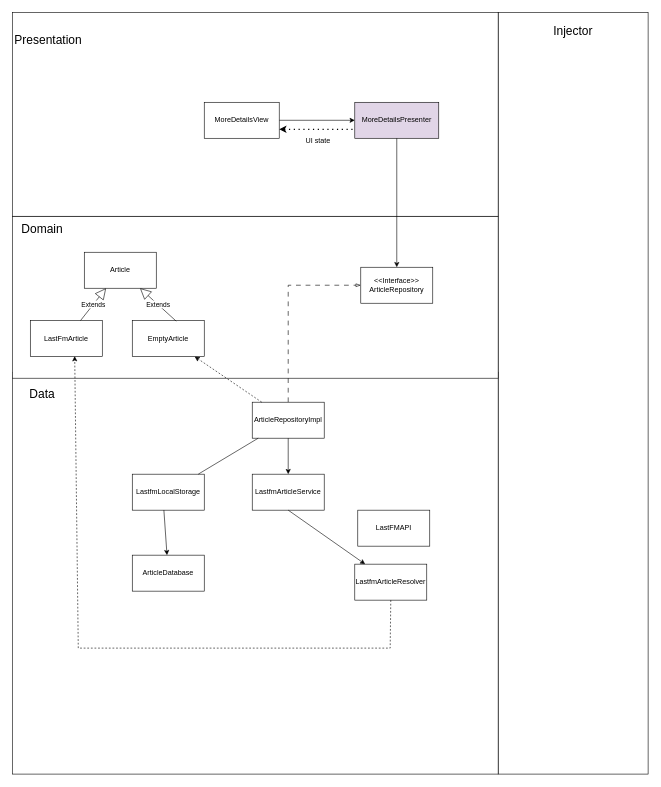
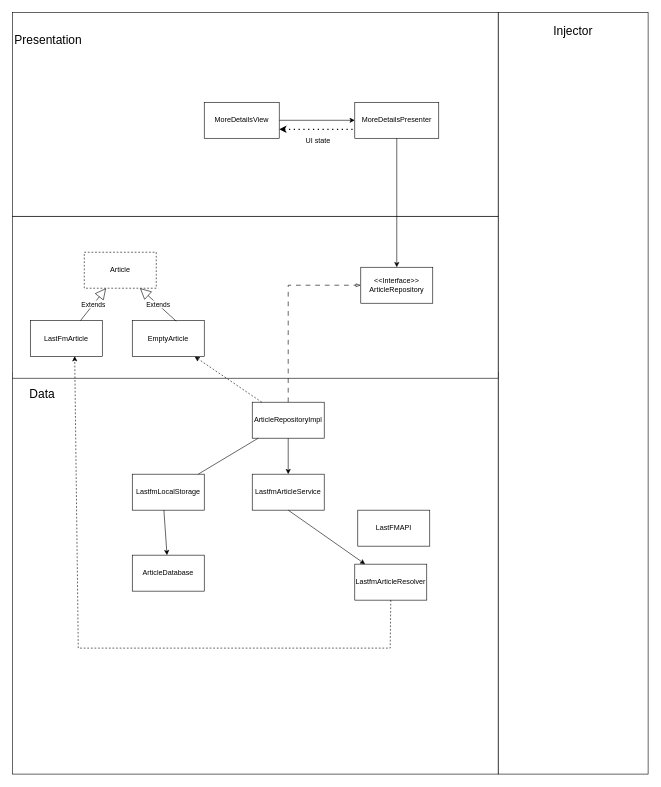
(397, 120) -> (397, 120)
(42, 228) -> none
(120, 270) -> (120, 270)
